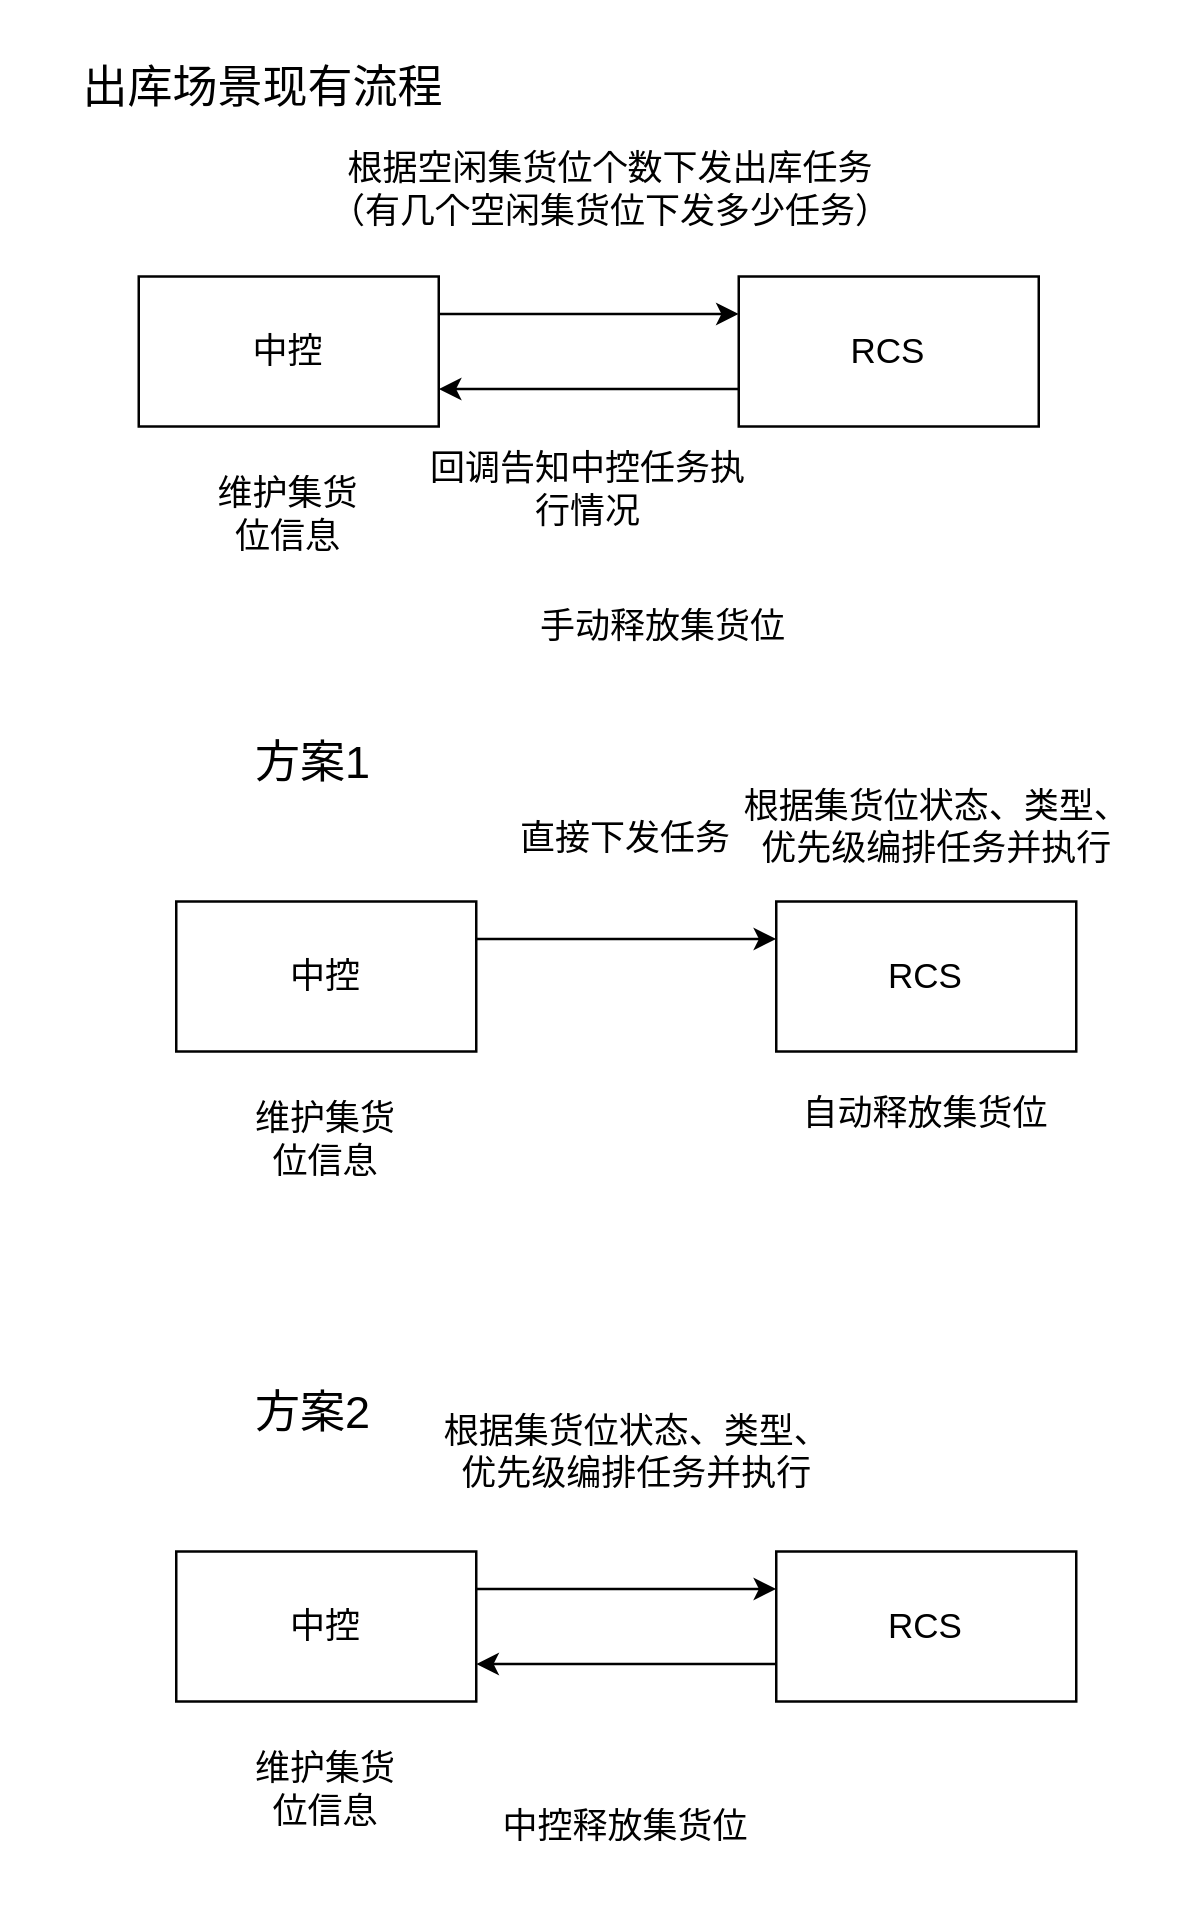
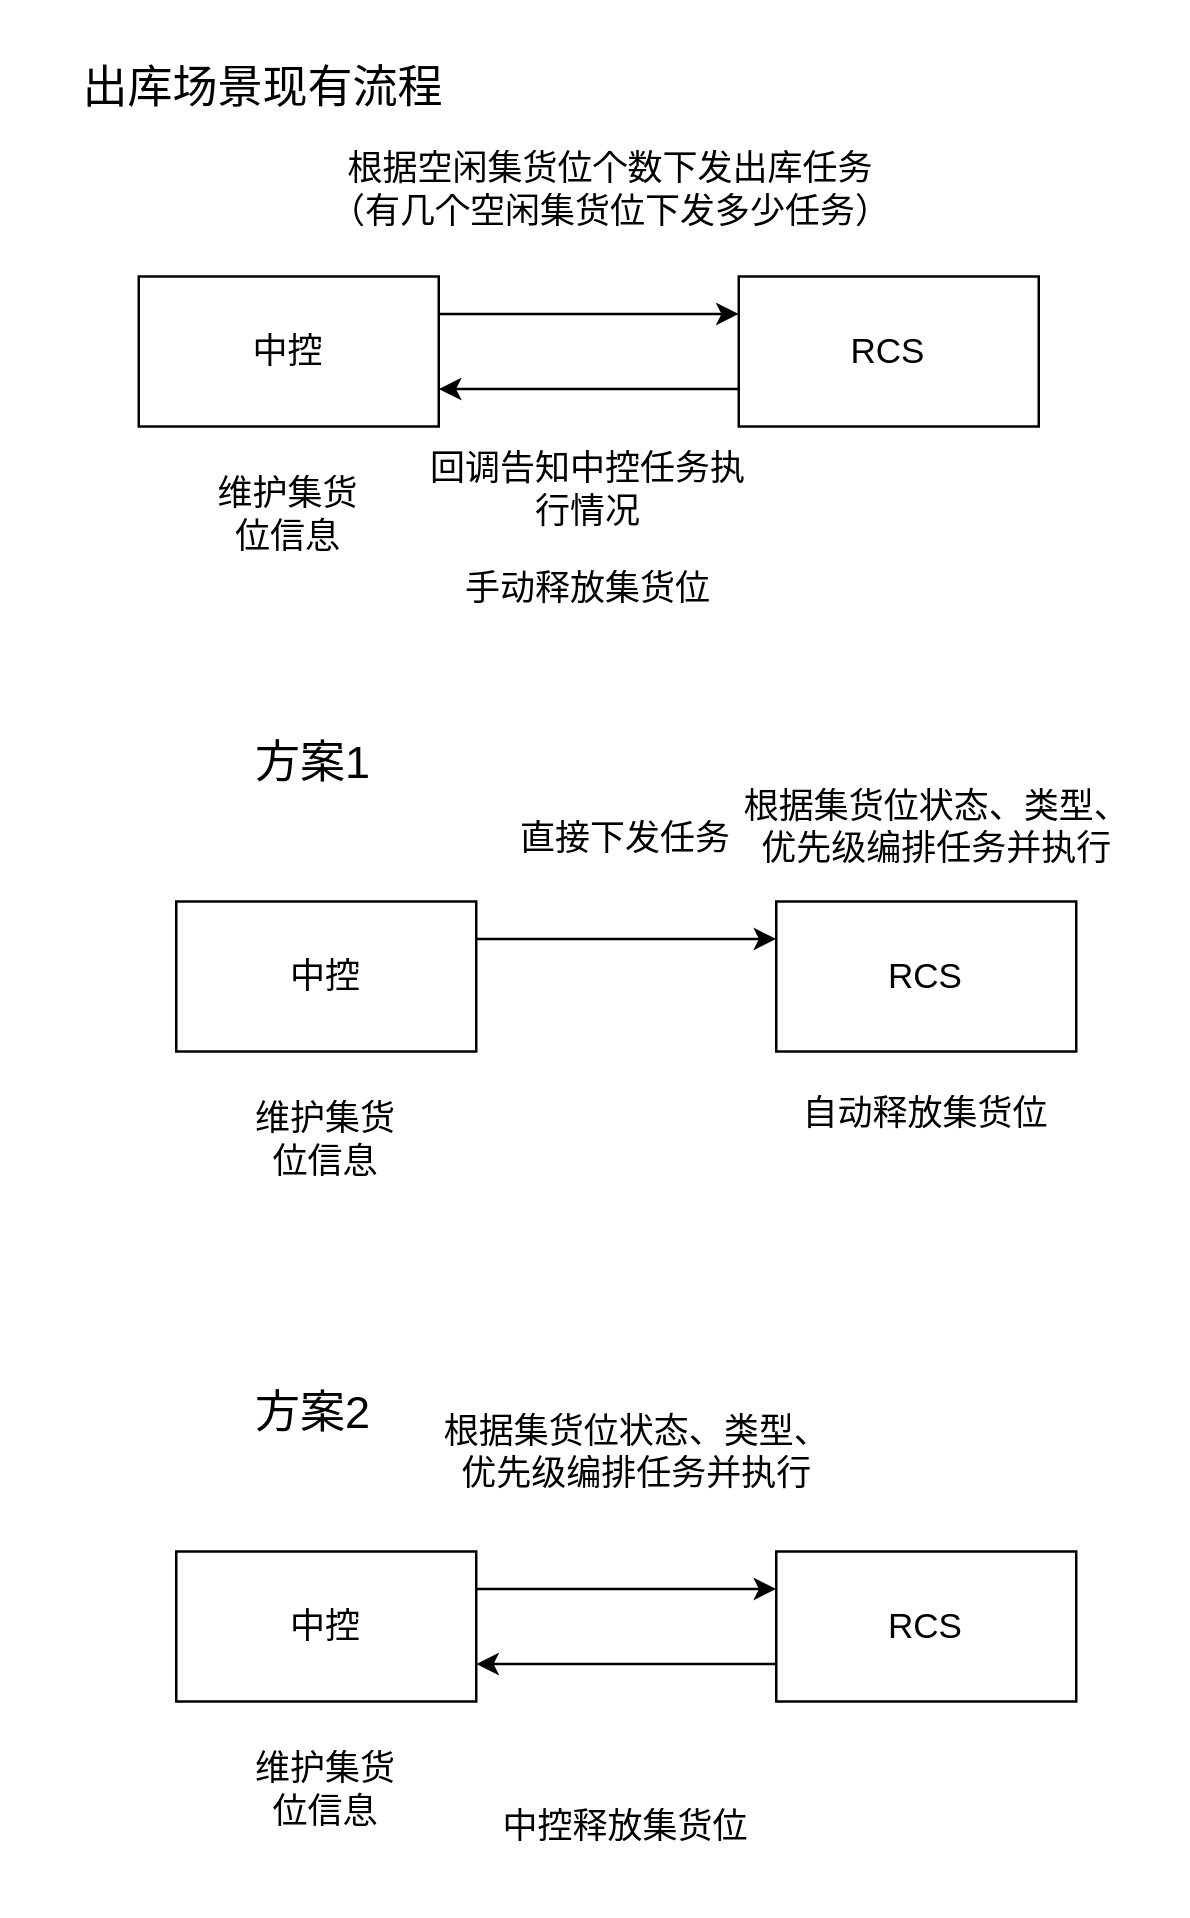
(664, 626) -> (589, 589)
